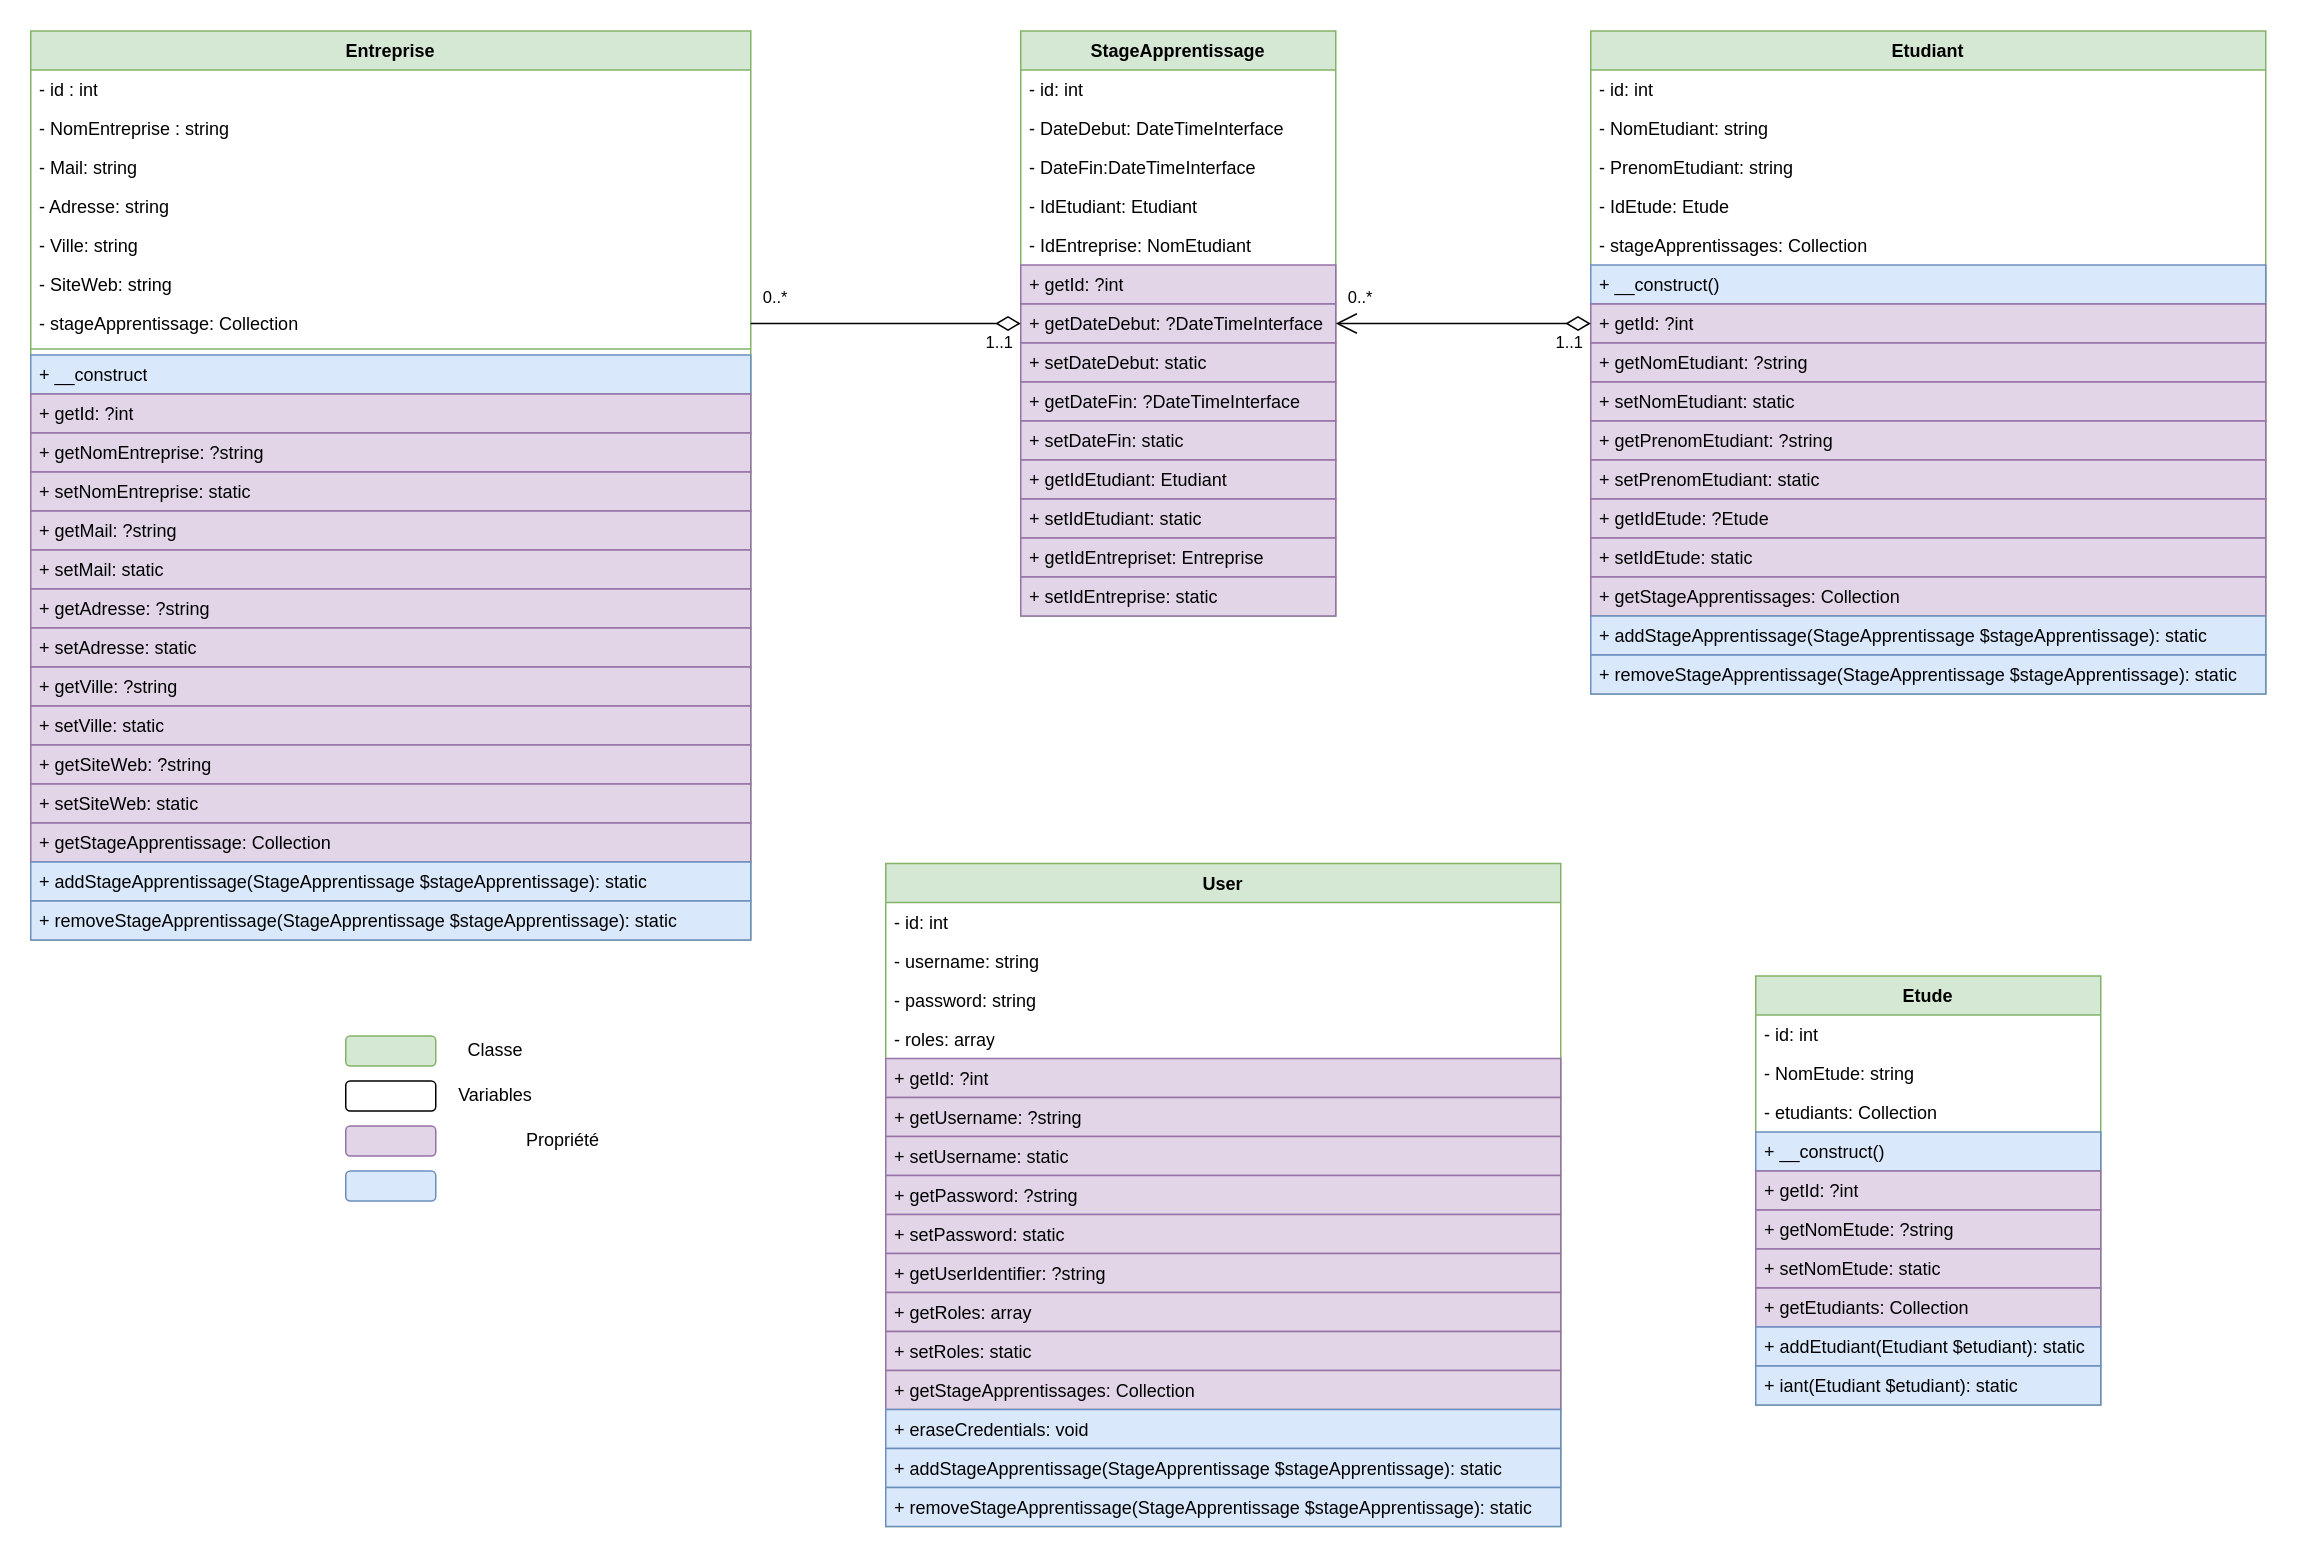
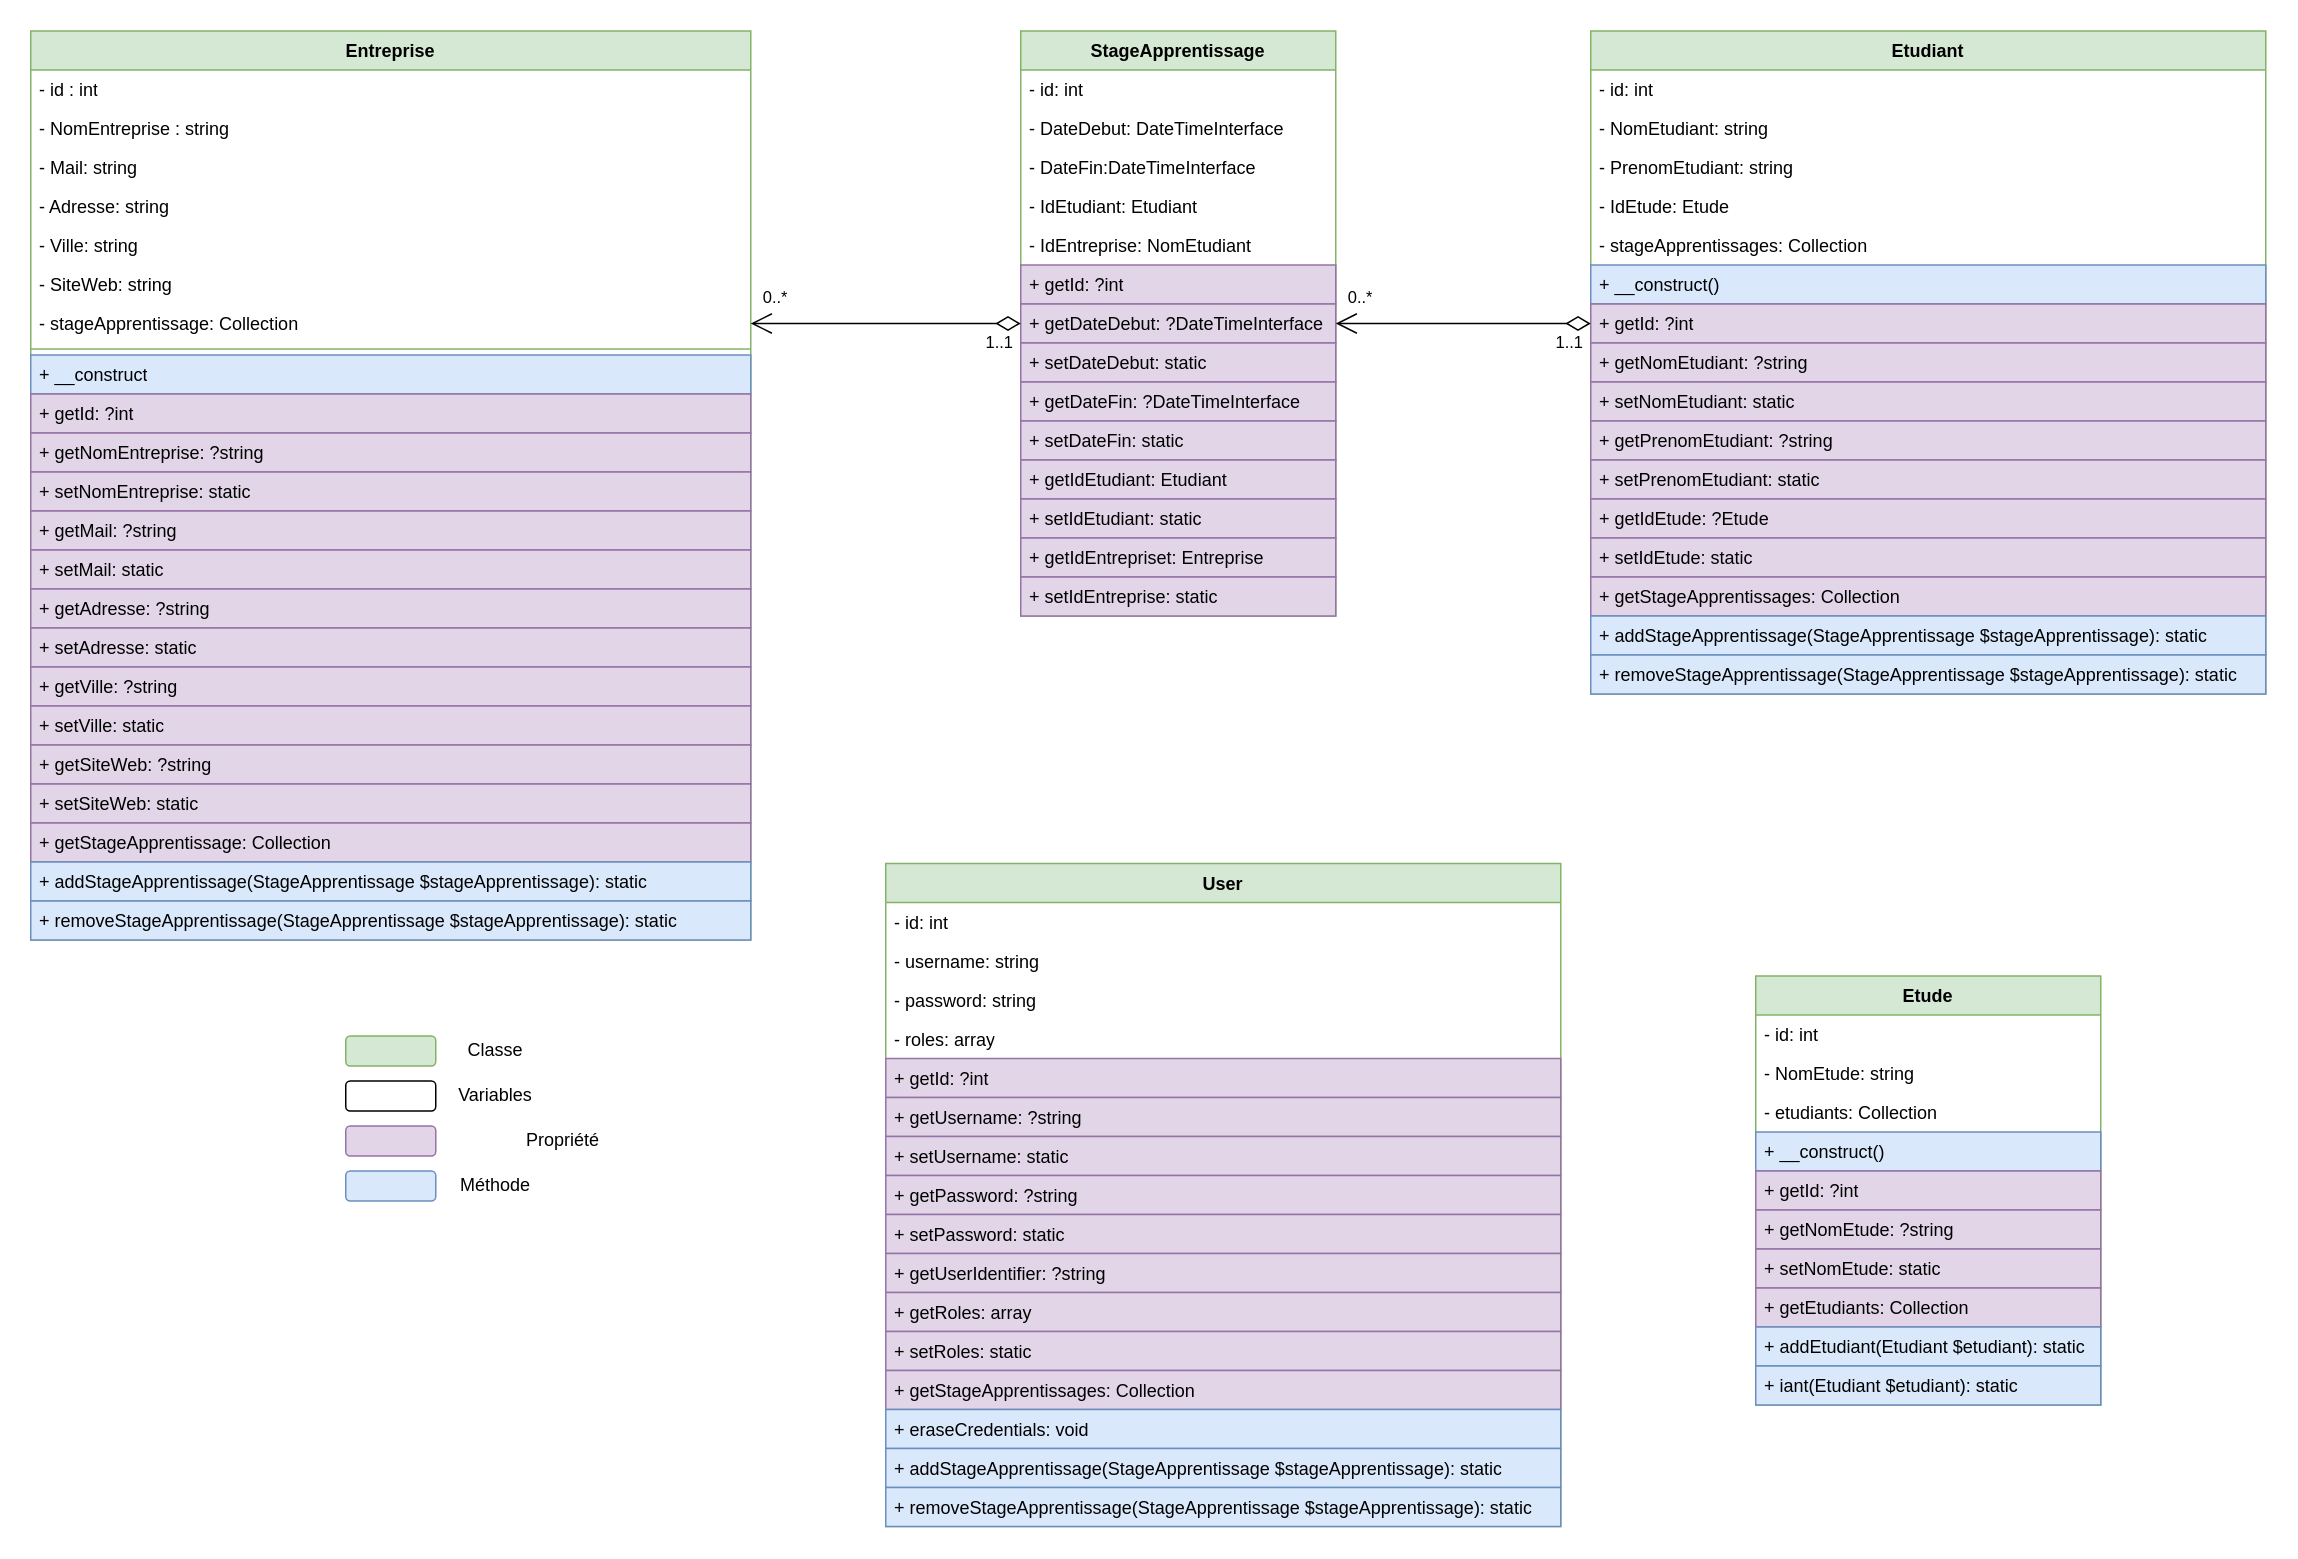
(756, 323) -> (757, 323)
none -> (496, 1186)
